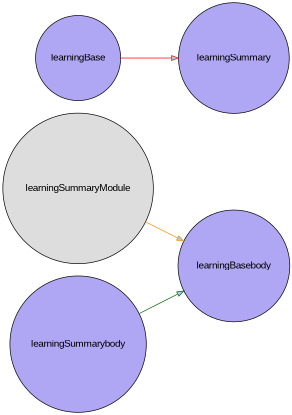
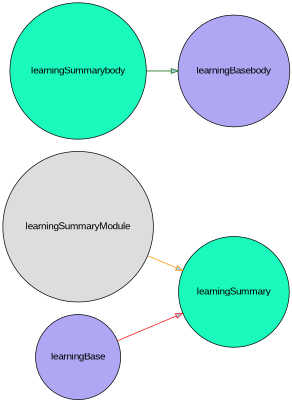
(234, 58) -> (234, 292)
(162, 230) -> (162, 262)
(78, 344) -> (78, 71)
